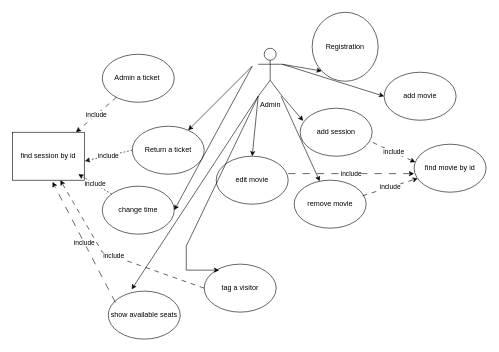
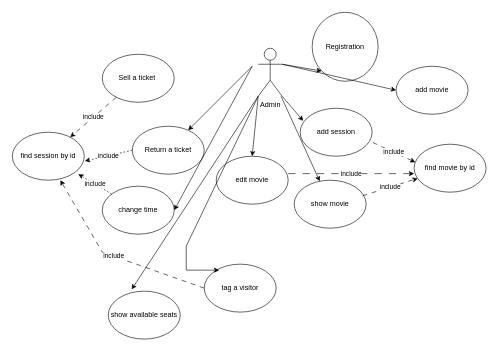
(138, 78) -> (138, 78)
(420, 96) -> (432, 90)
(48, 156) -> (48, 156)
(330, 204) -> (330, 204)
(66, 208) -> none
